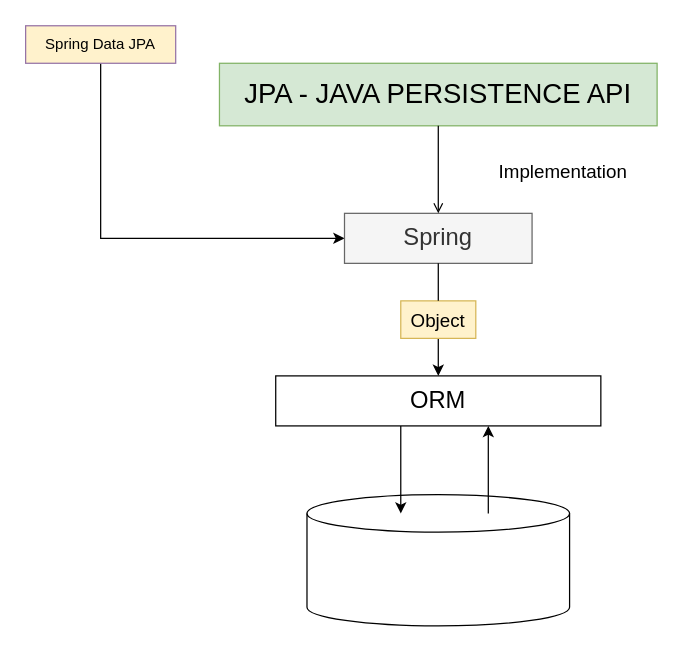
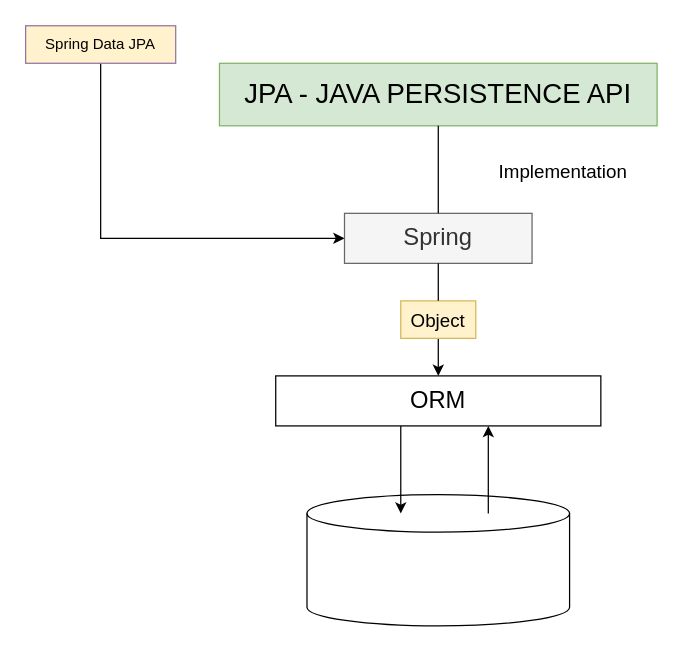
(438, 207) -> (438, 208)
